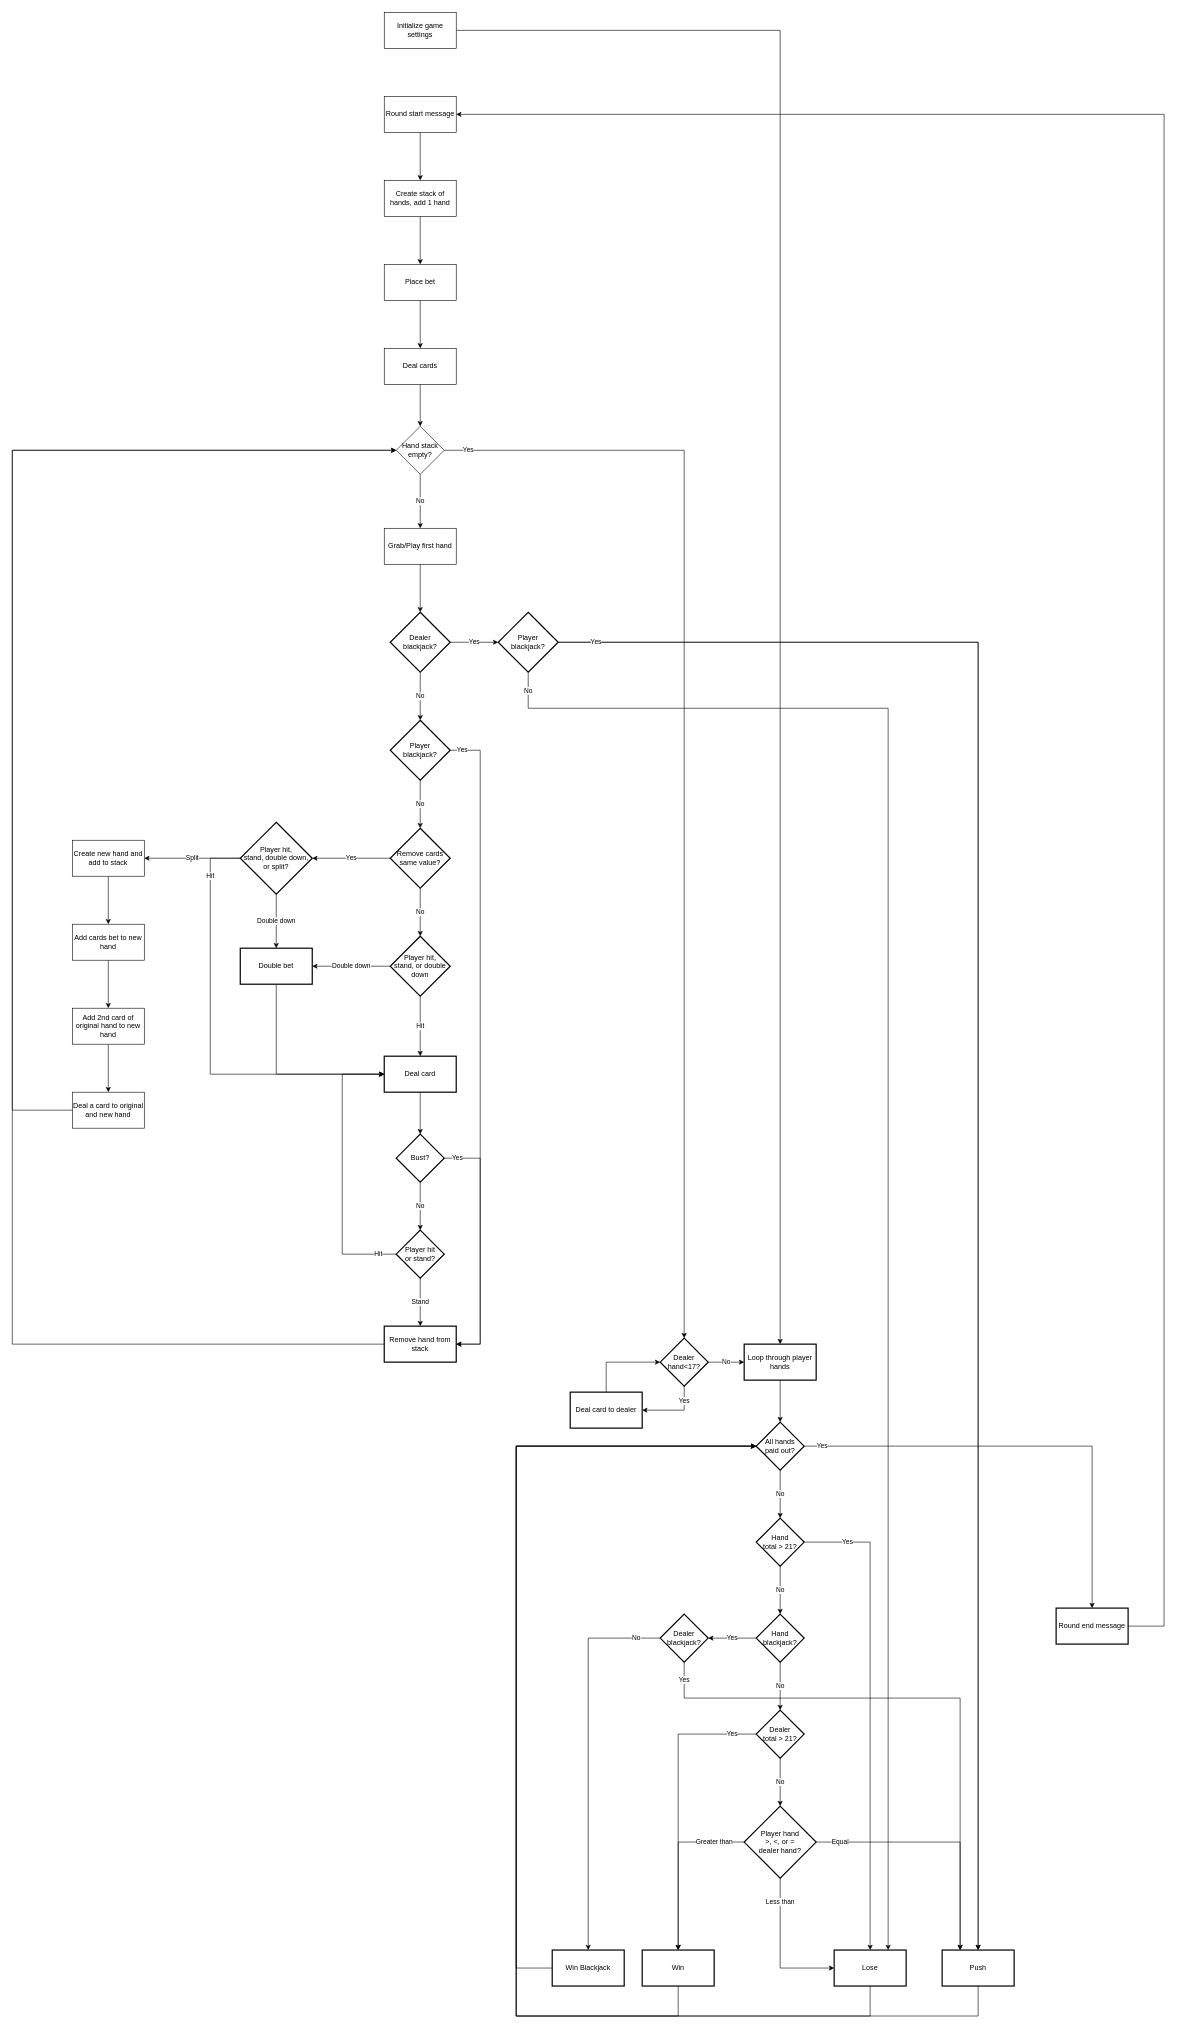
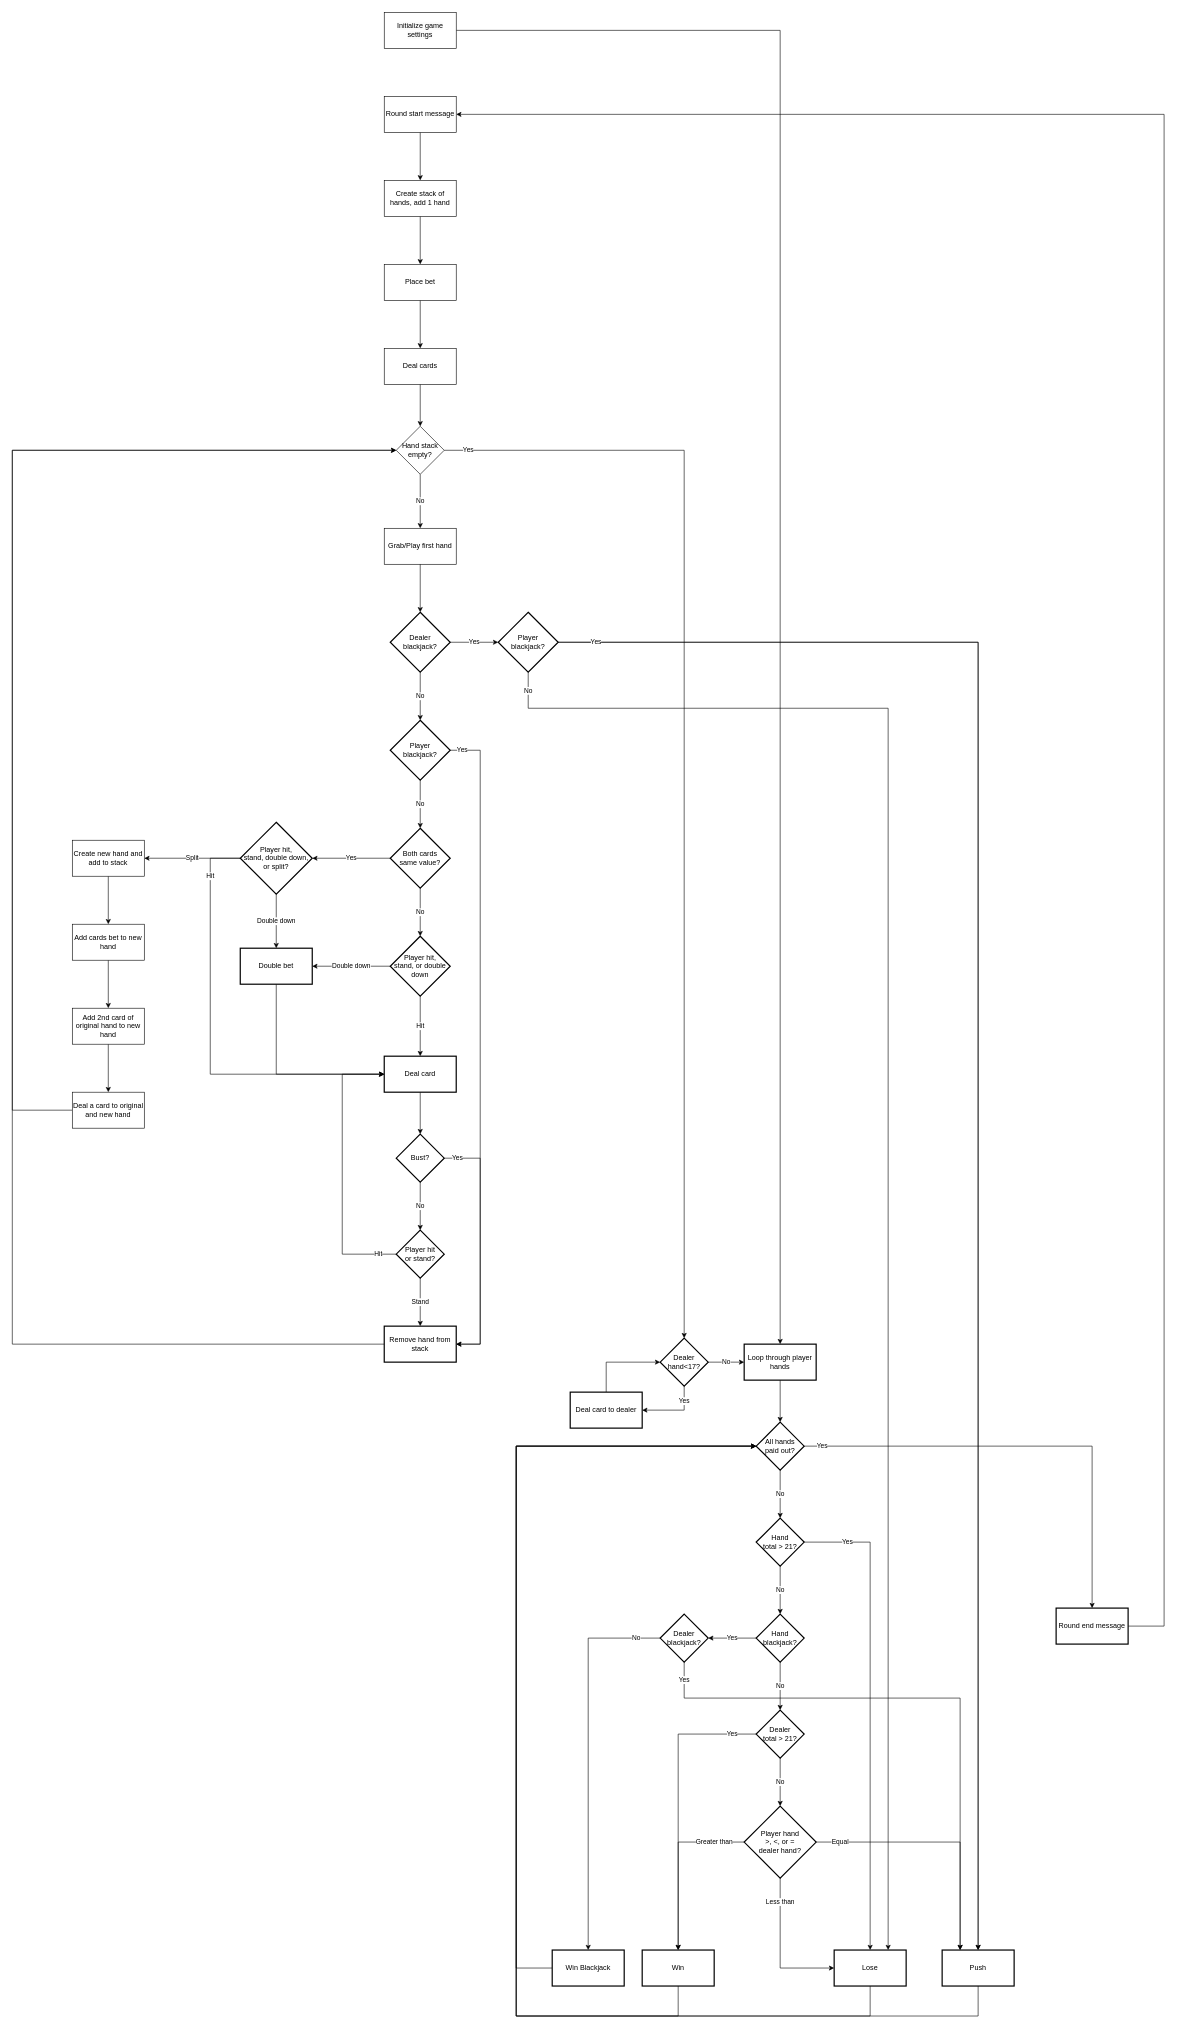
(420, 858) -> (420, 858)
